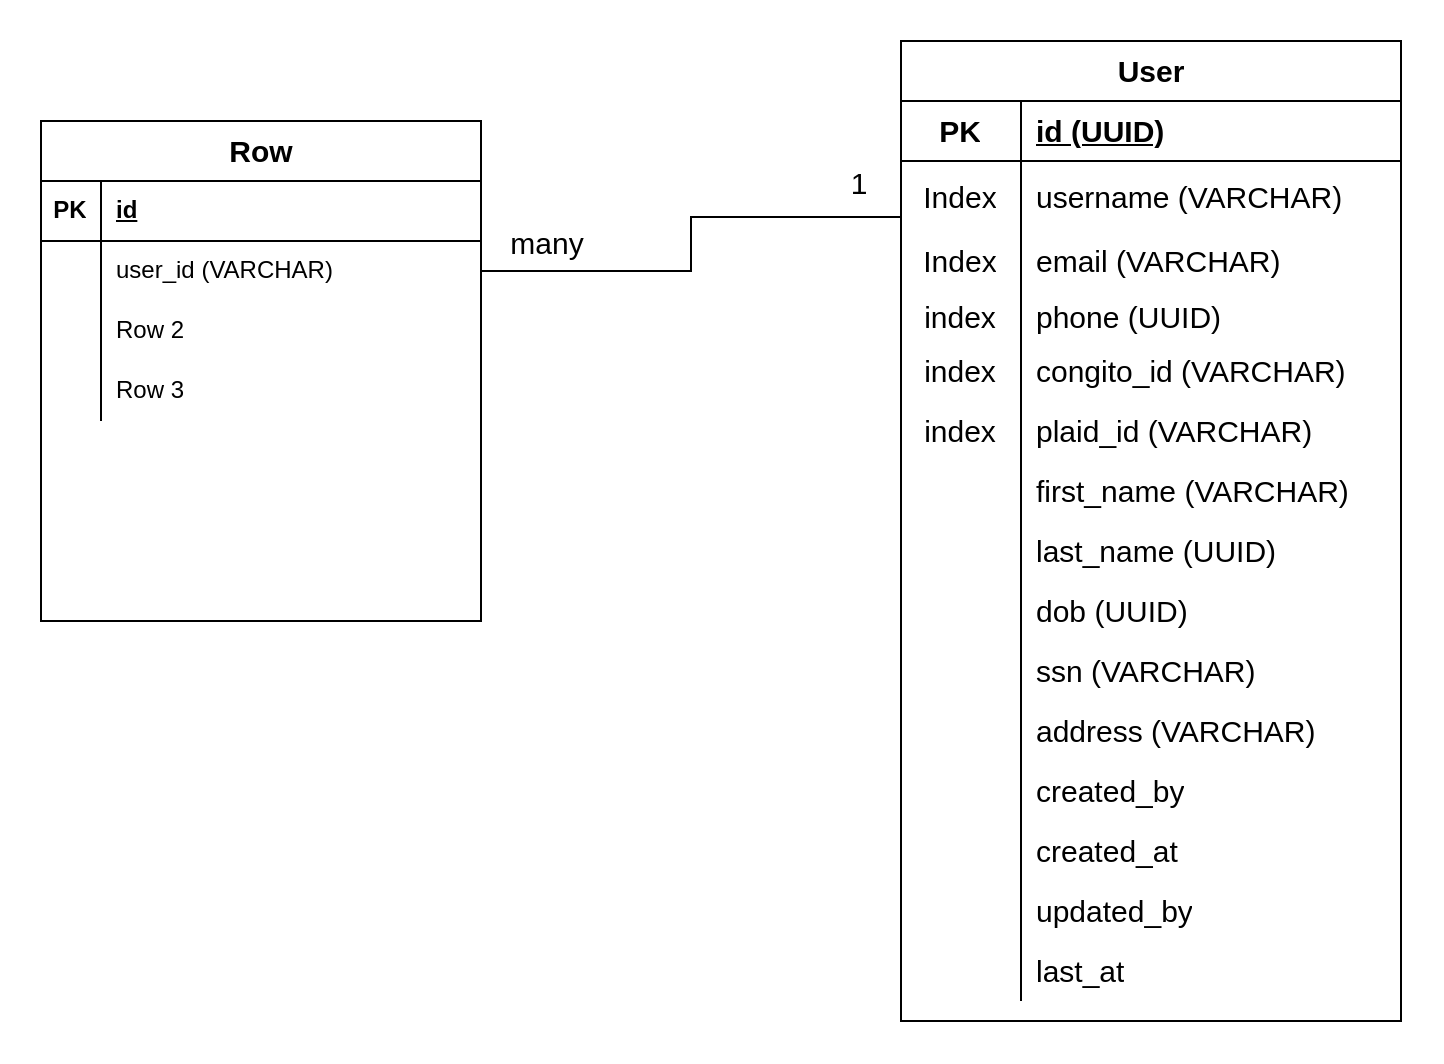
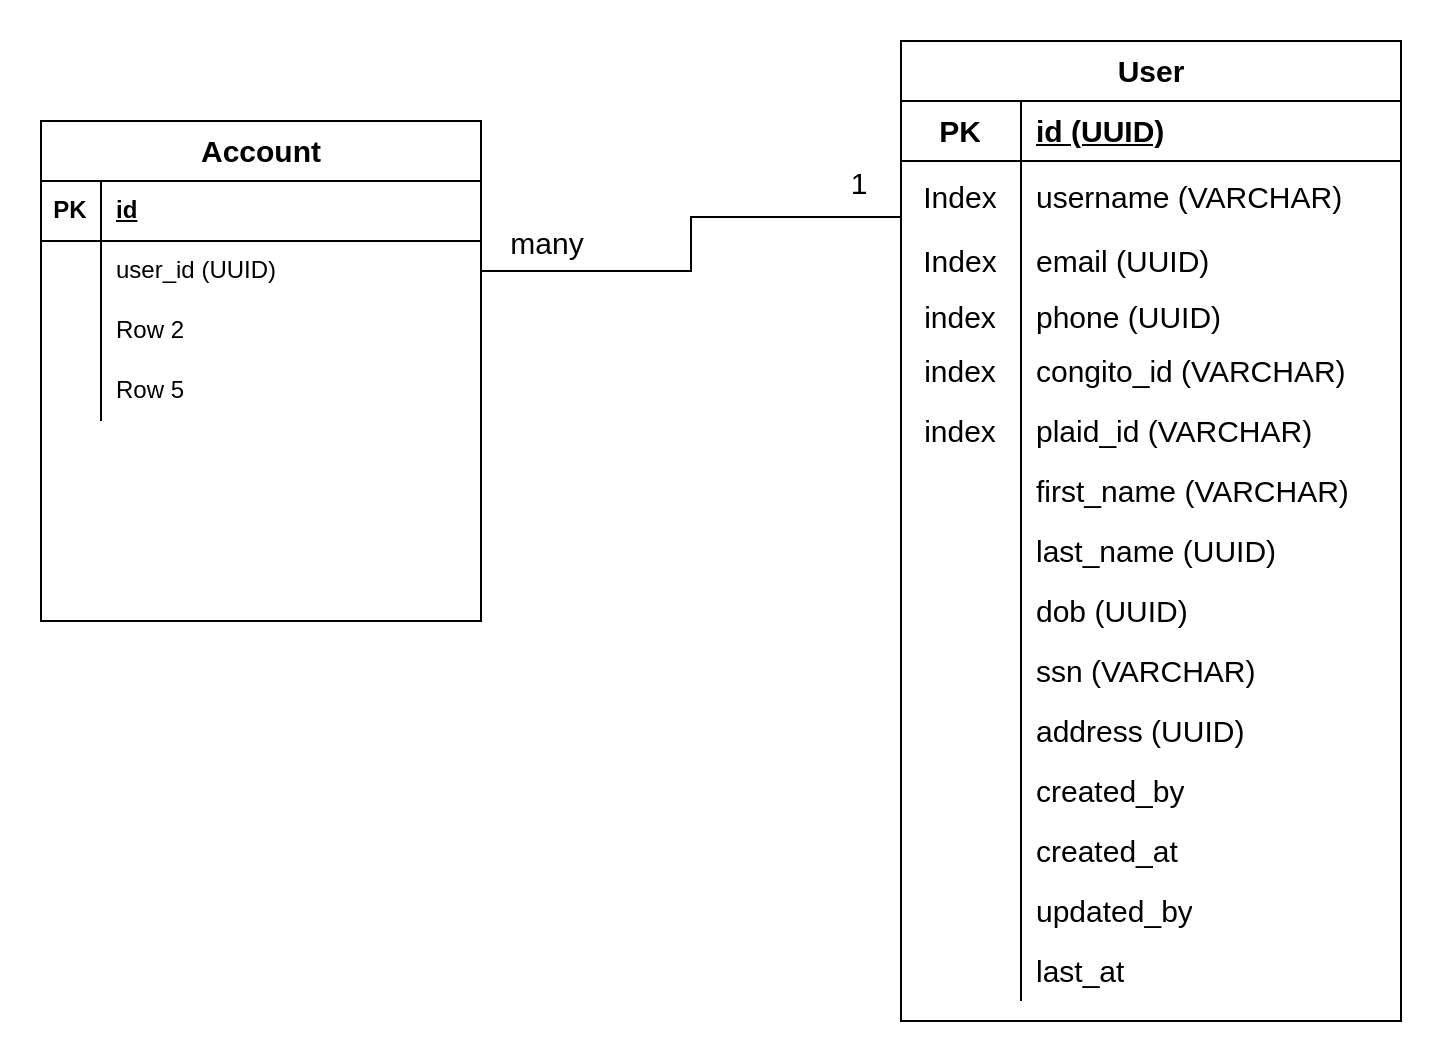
(262, 151) -> (262, 151)
(1151, 261) -> (1126, 261)
(225, 271) -> (205, 271)
(147, 391) -> (147, 391)
(1176, 731) -> (1151, 731)
